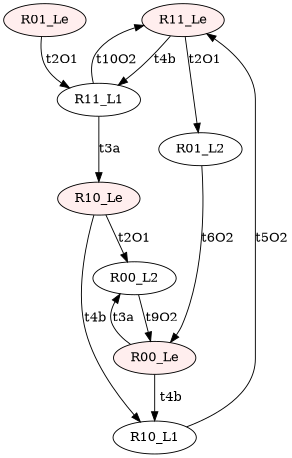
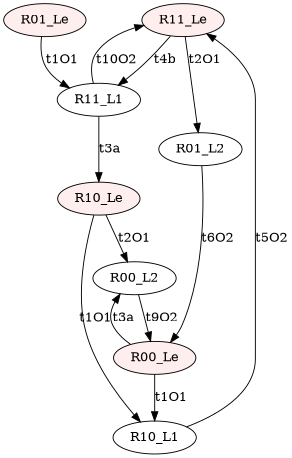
(62, 60) -> (62, 60)
(96, 318) -> (96, 318)
(171, 398) -> (171, 398)
